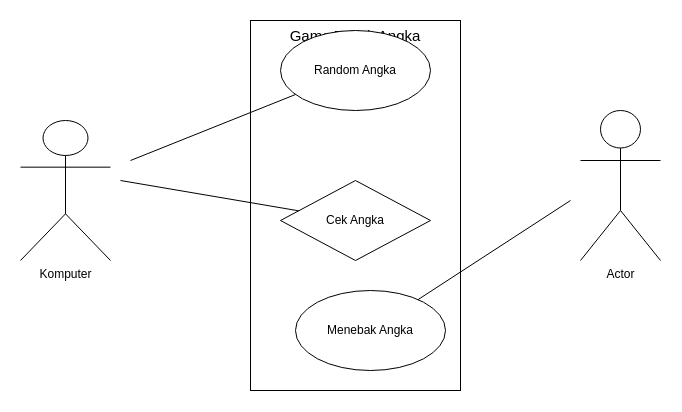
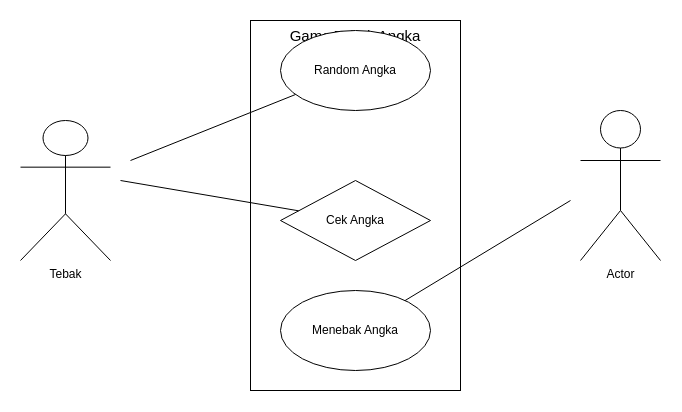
(66, 275) -> (66, 275)
(371, 331) -> (356, 331)
